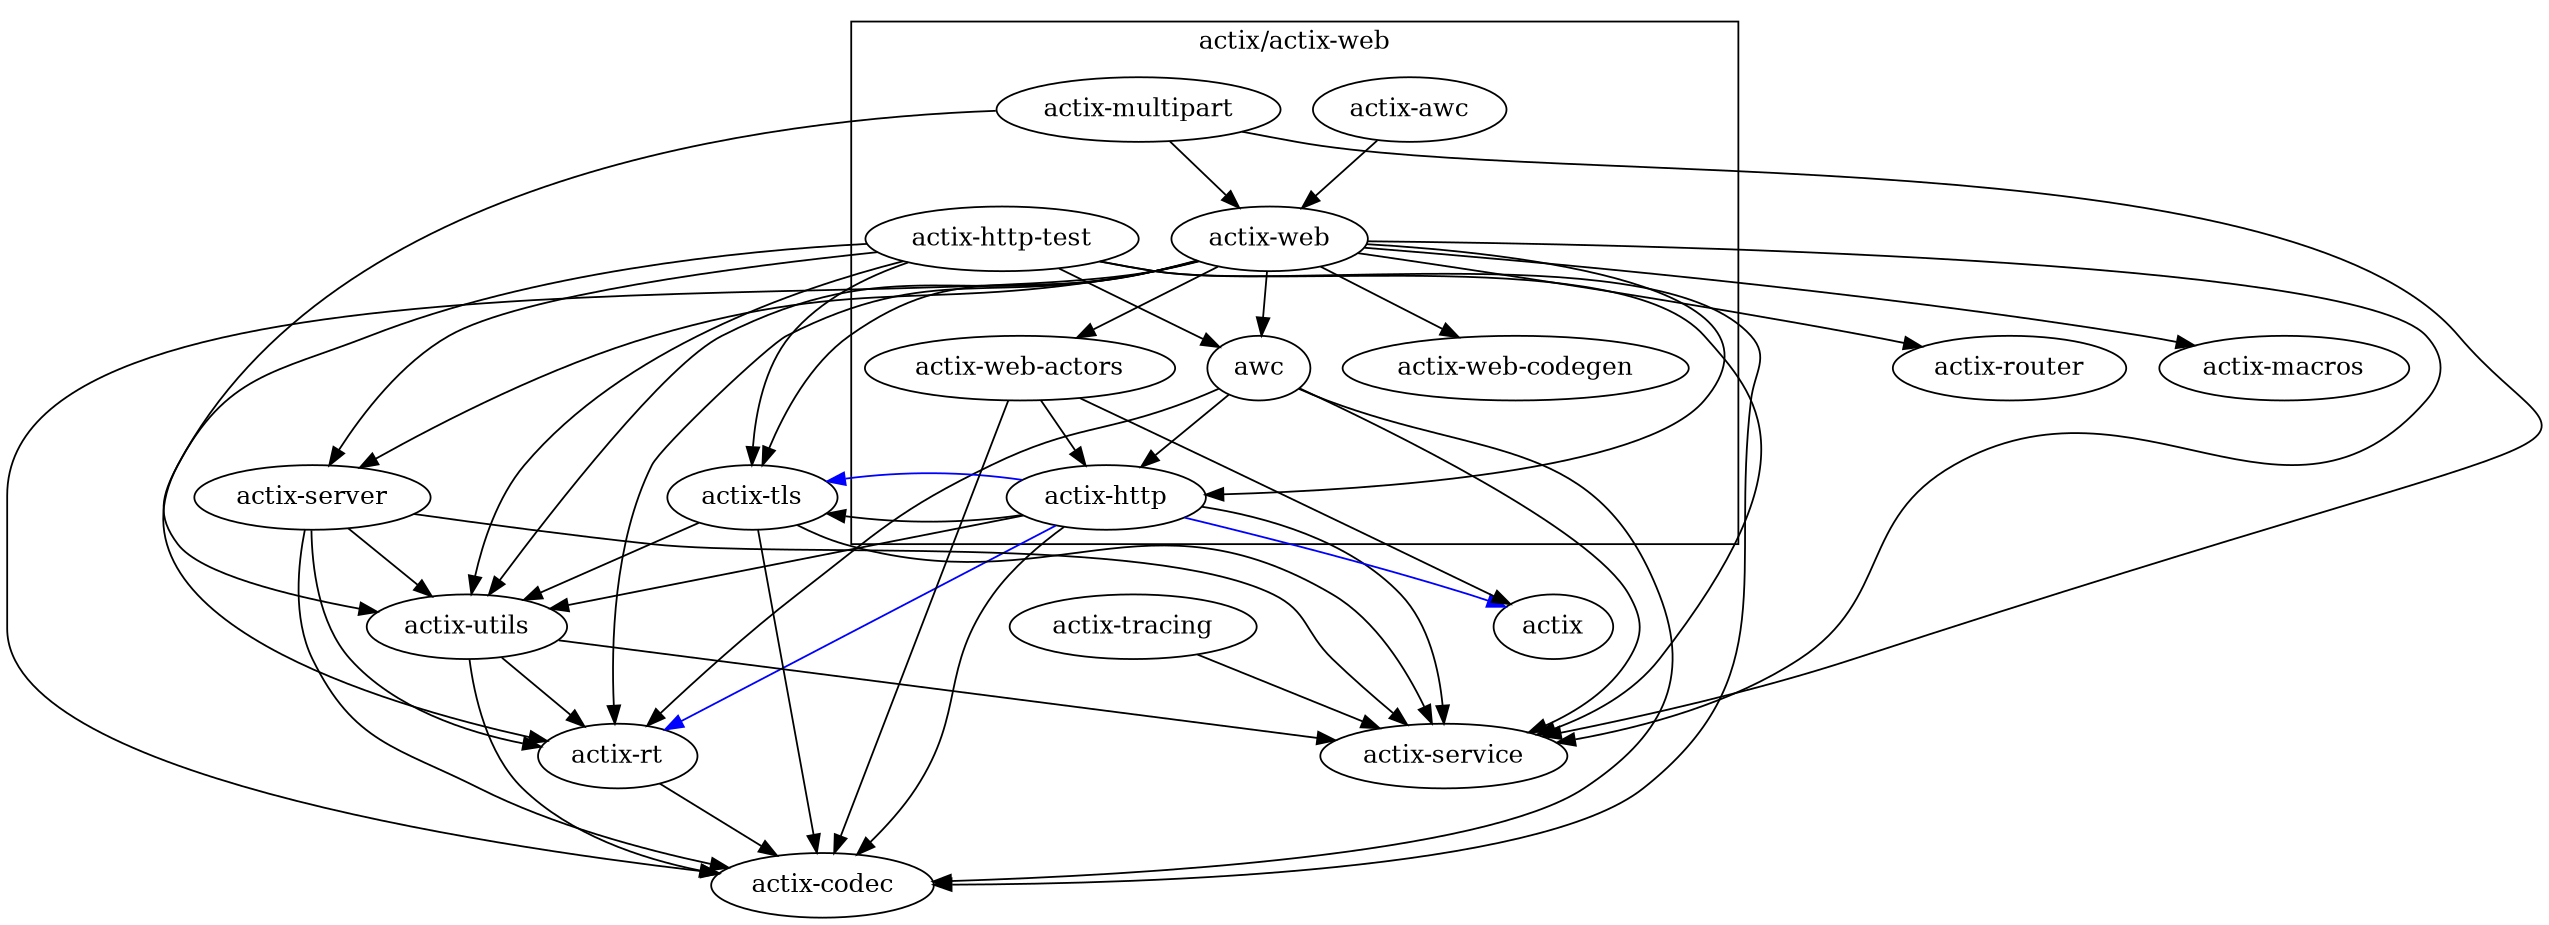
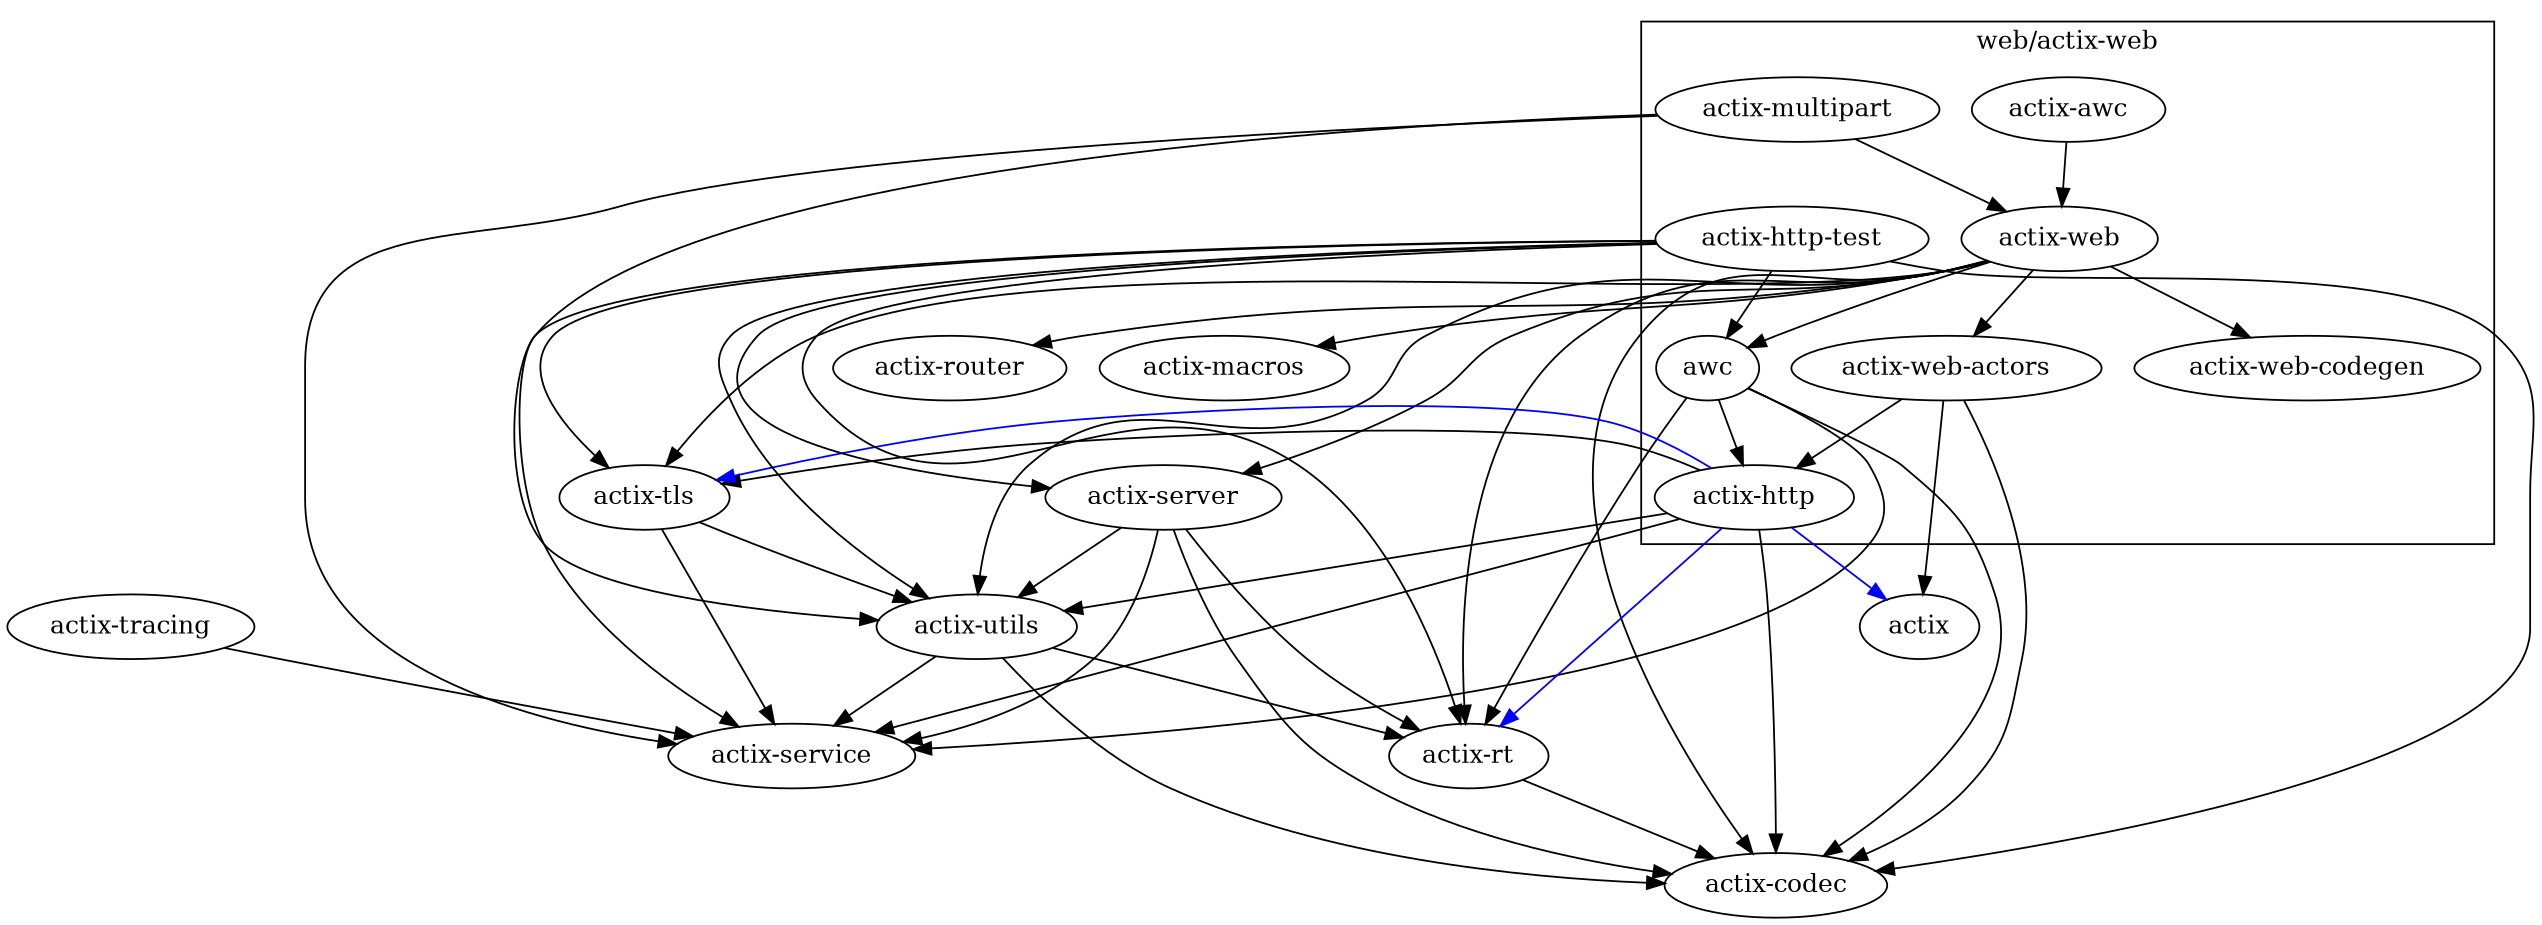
(1295, 42) -> (2068, 42)
(2424, 335) -> none
(1682, 417) -> none
(786, 682) -> none
